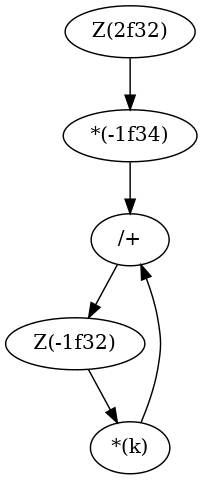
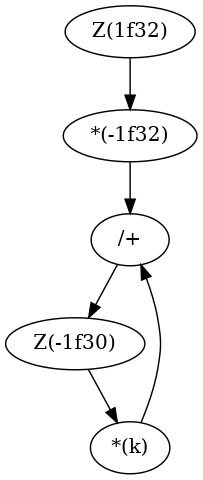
(130, 32) -> (130, 32)
(130, 136) -> (130, 136)
(75, 344) -> (75, 344)
